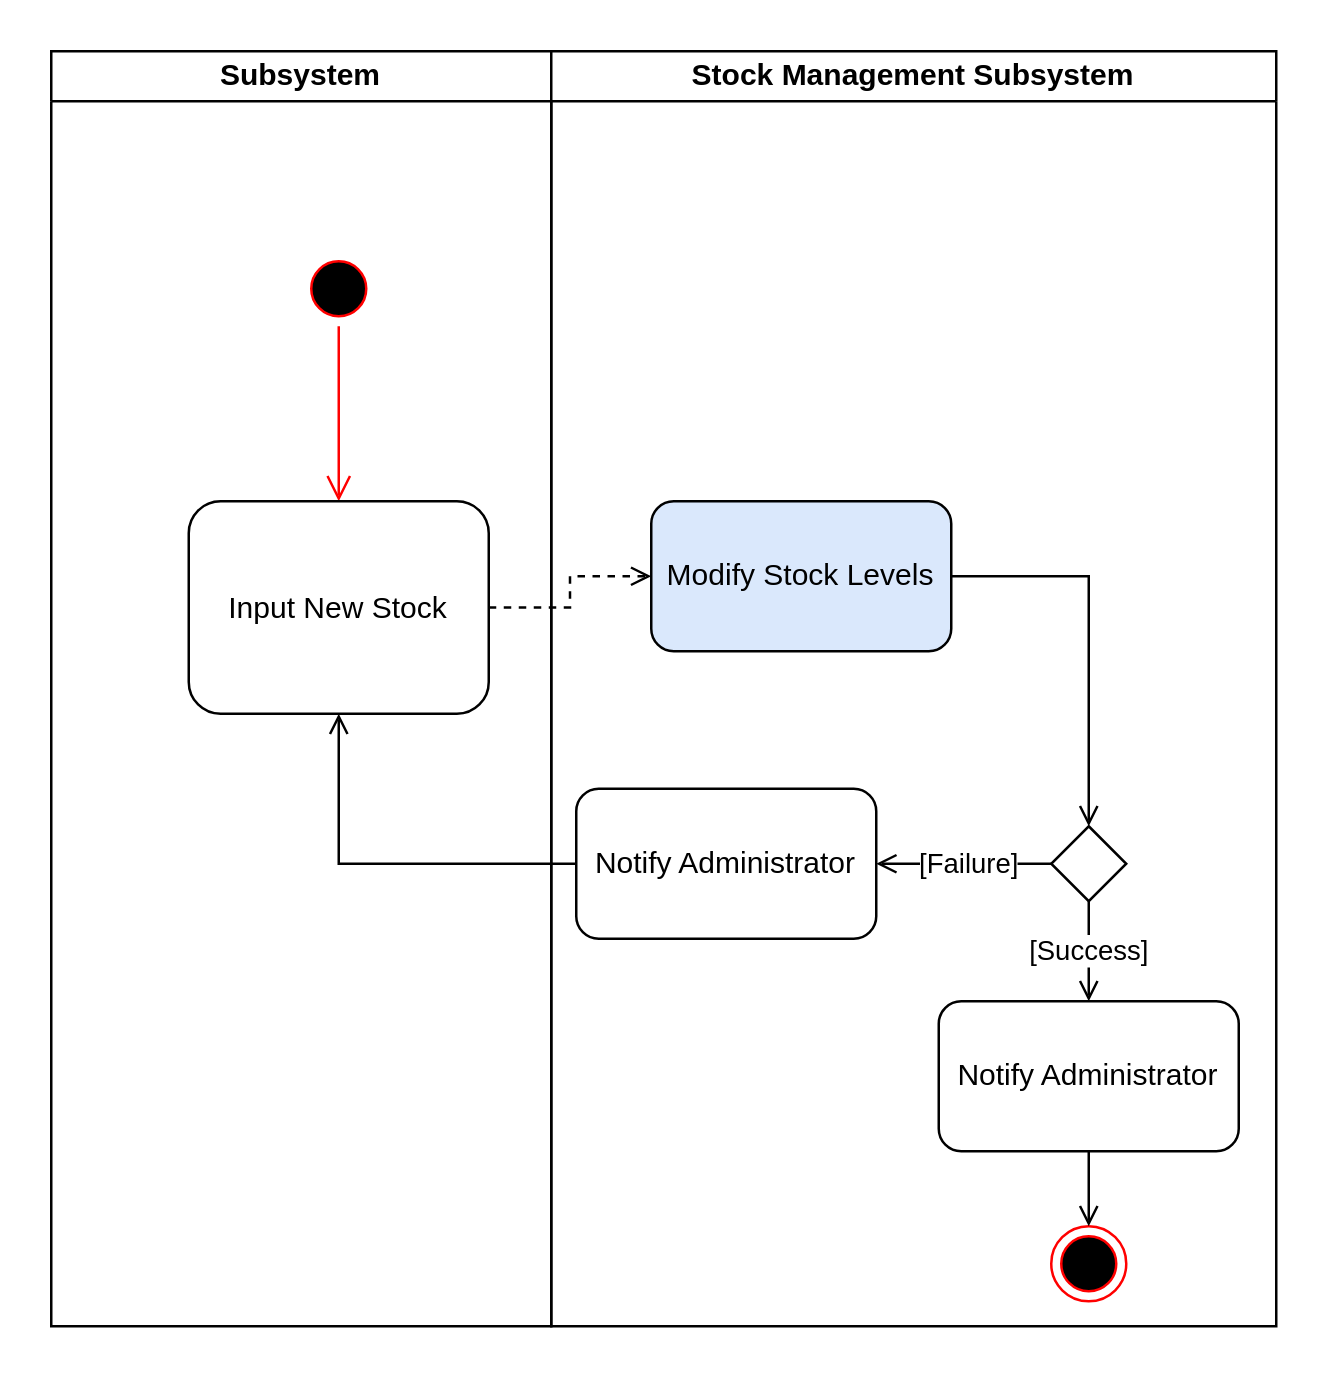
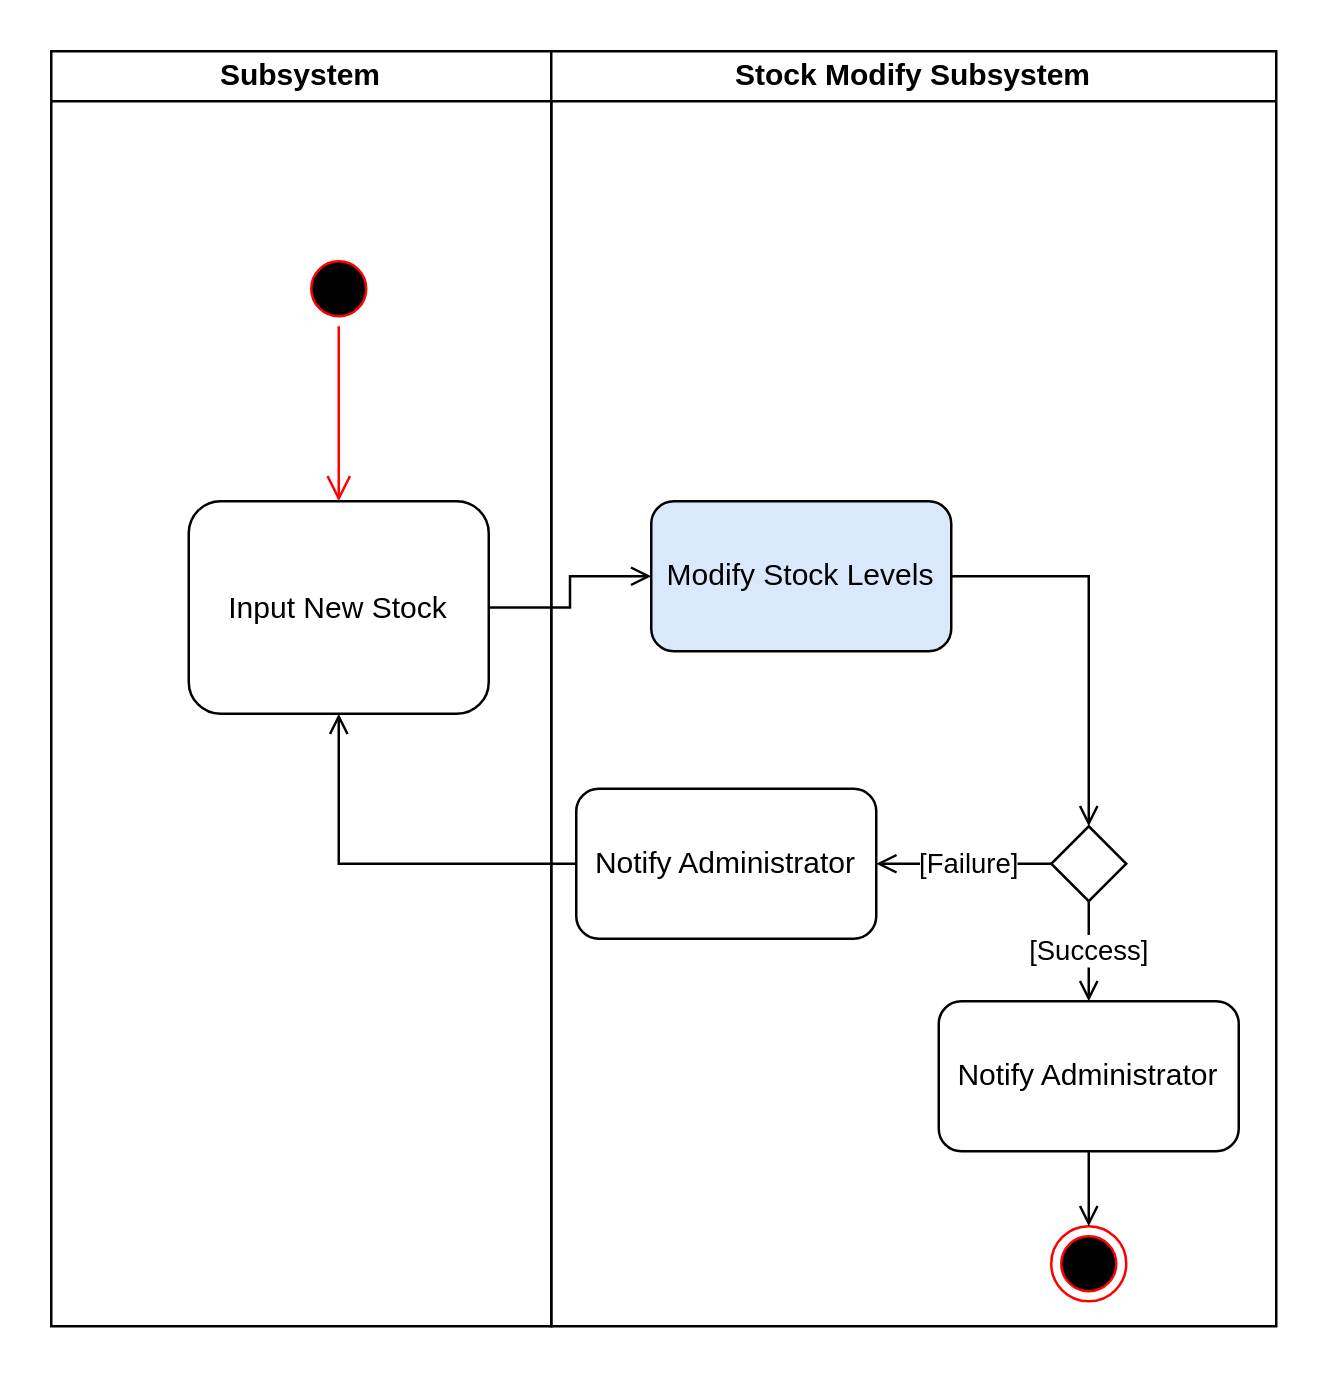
(914, 76) -> (914, 76)
(583, 576) -> (583, 576)
